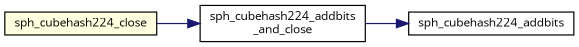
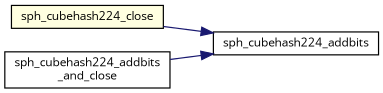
(172, 24) -> (182, 29)
